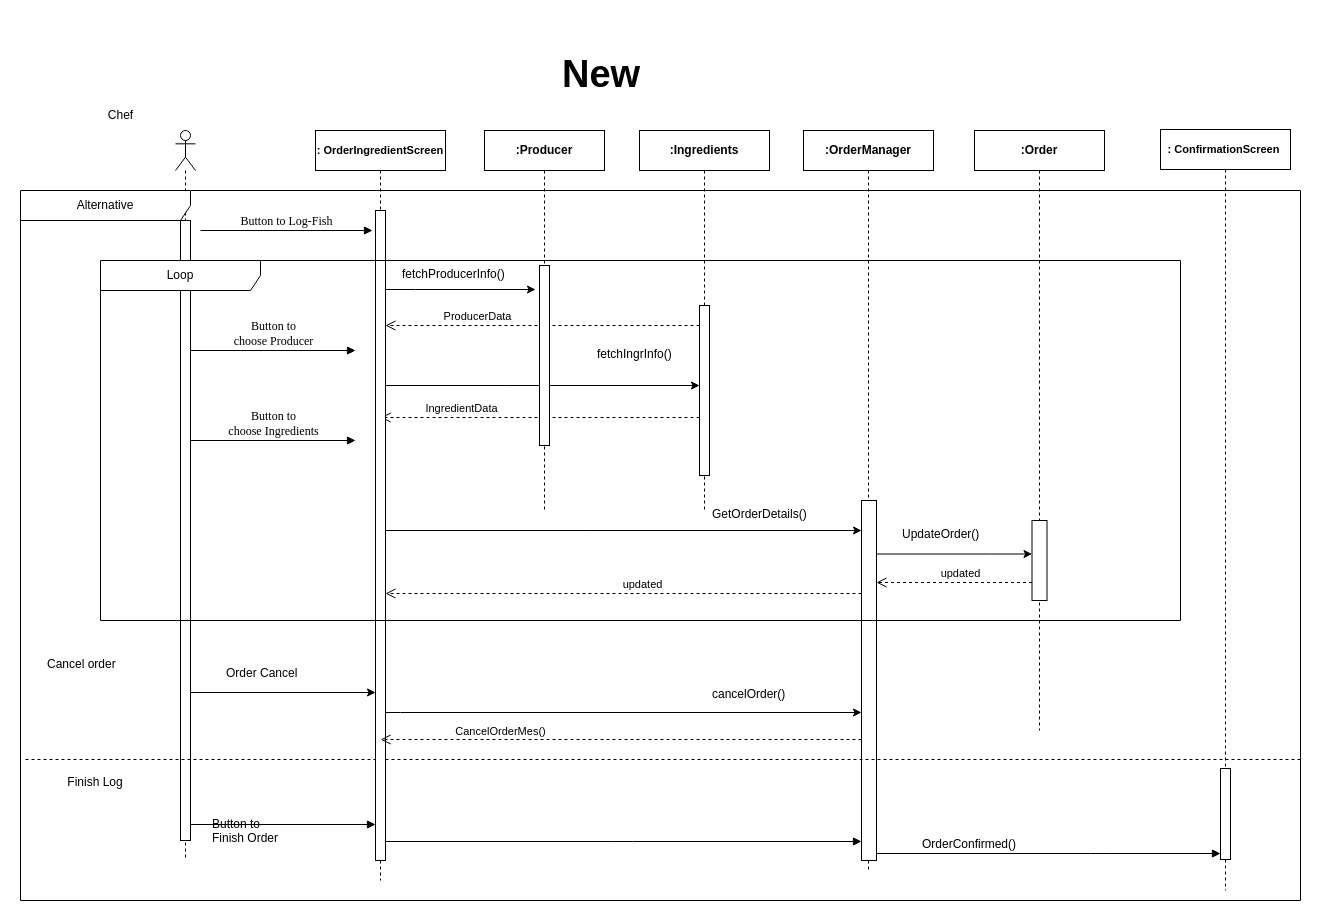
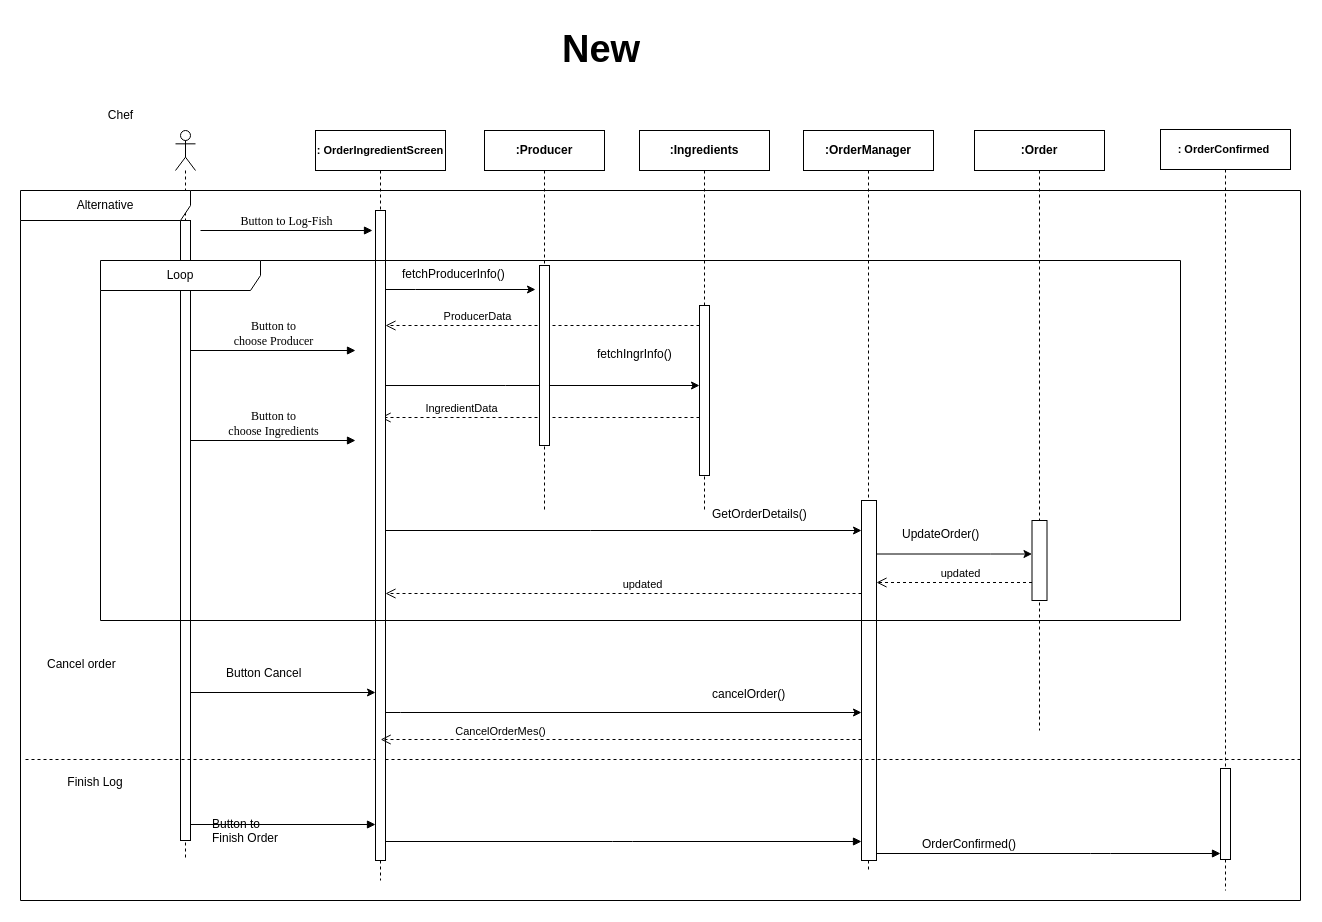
(611, 76) -> (611, 51)
(1226, 150) -> (1226, 150)
(264, 674) -> (267, 674)
